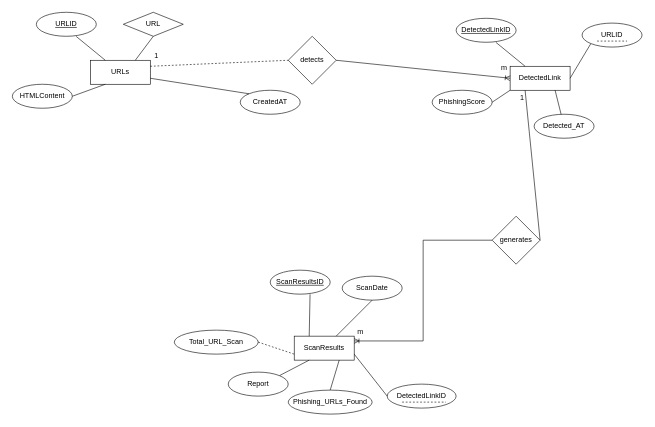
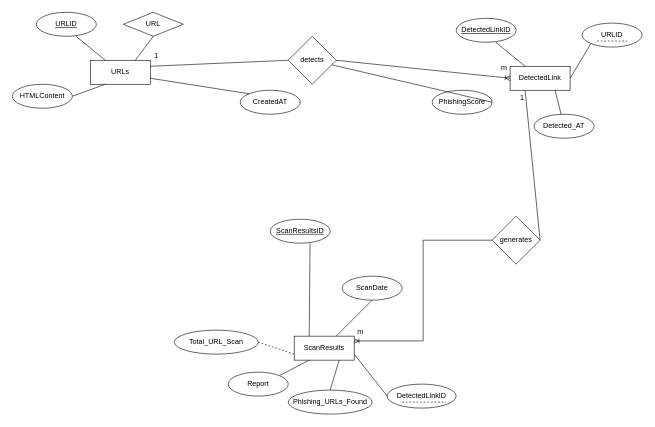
(219, 63) -> (219, 63)
(501, 97) -> (412, 84)
(300, 282) -> (300, 231)
